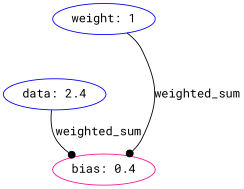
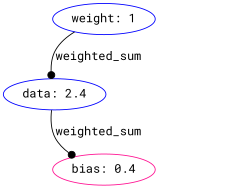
(155, 91) -> (57, 48)
